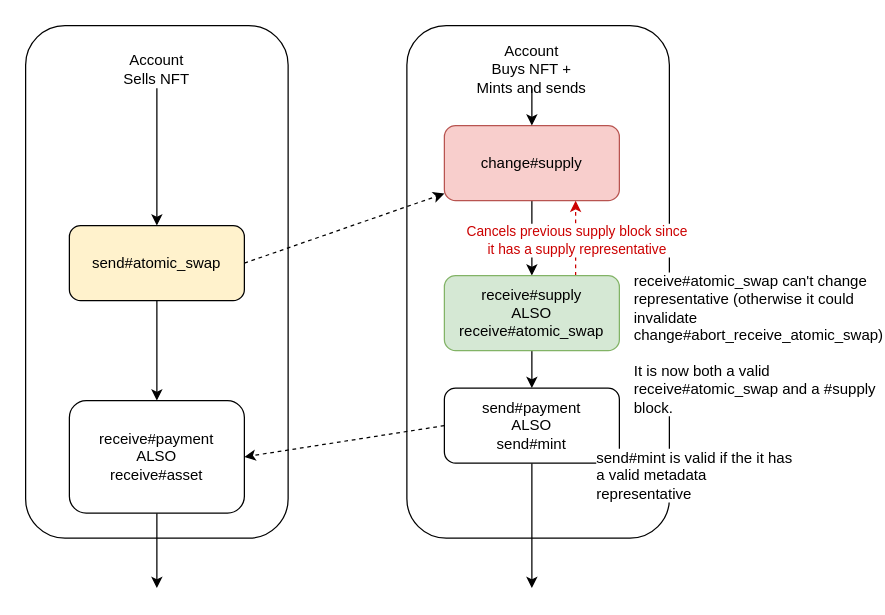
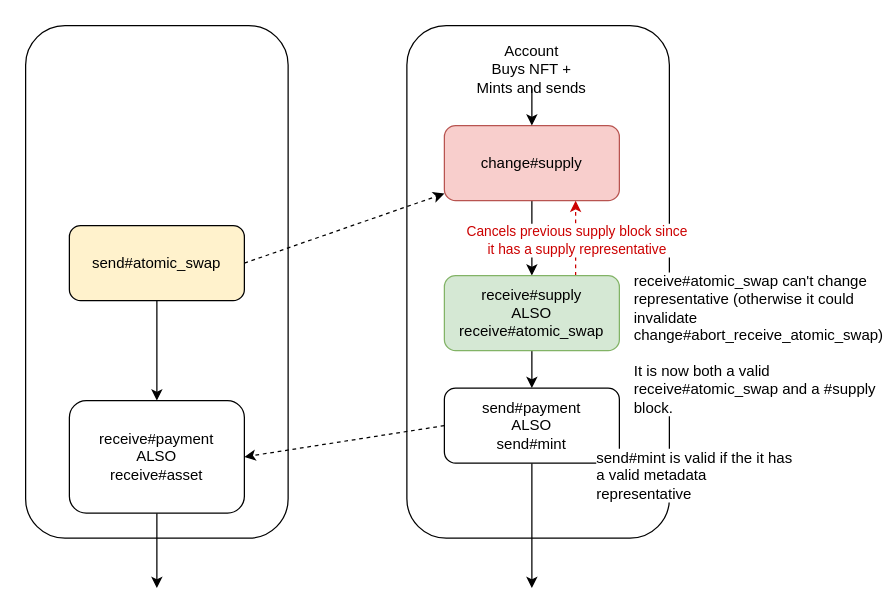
(157, 69) -> none
(157, 152) -> none
